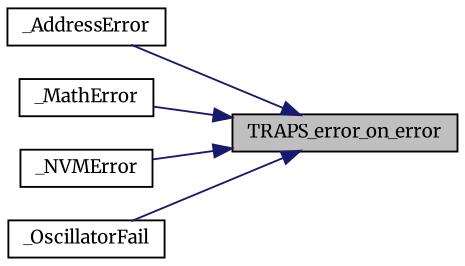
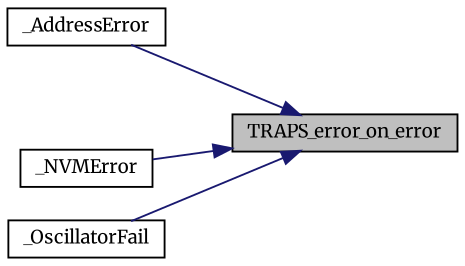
(86, 98) -> none
